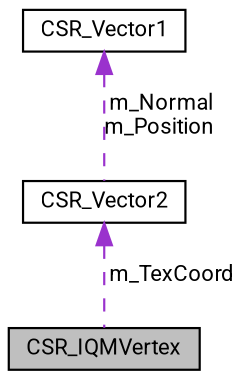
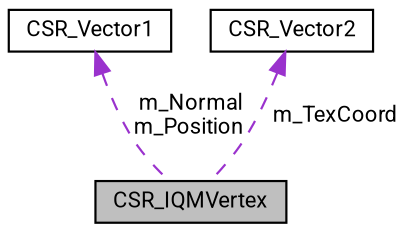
(104, 127) -> (129, 132)
